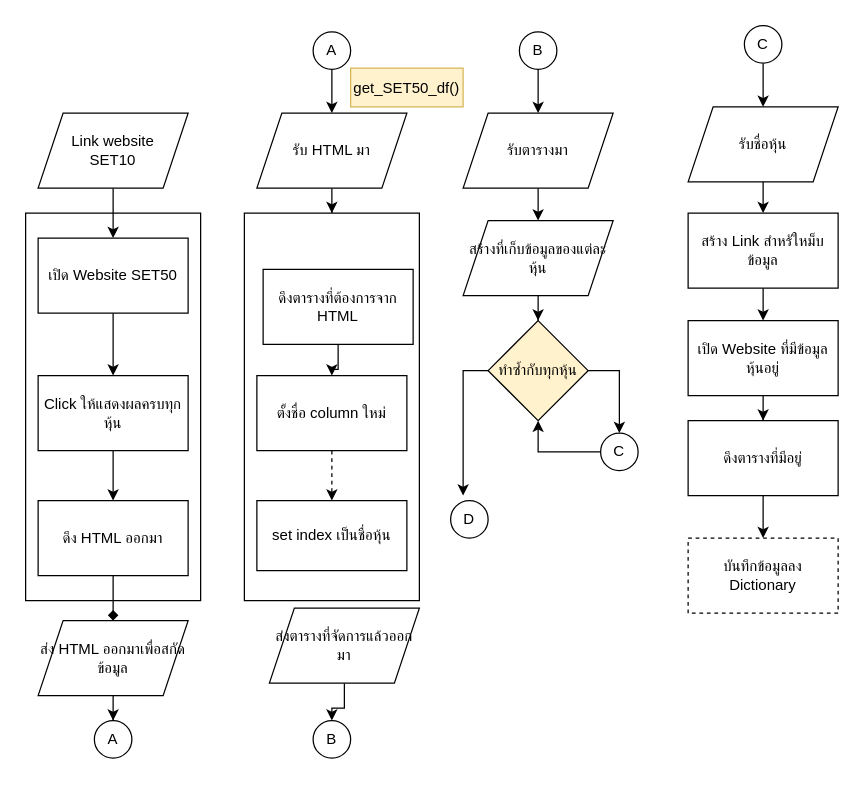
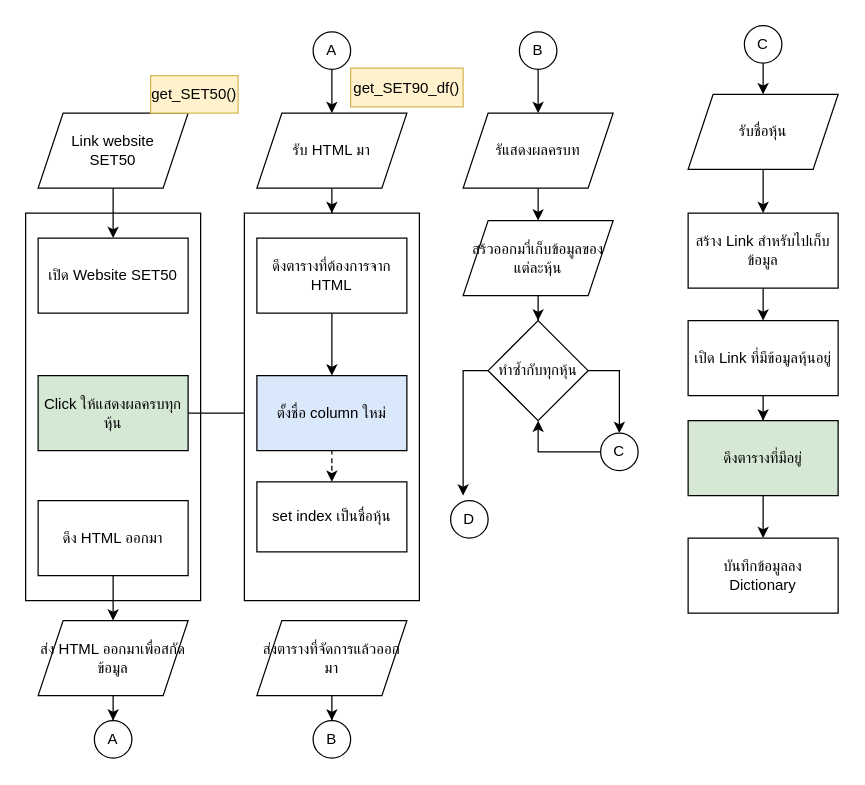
(407, 88) -> (407, 88)
none -> (194, 94)
(763, 144) -> (763, 132)
(113, 151) -> (113, 151)
(538, 151) -> (538, 151)
(763, 251) -> (763, 251)
(538, 258) -> (538, 258)
(338, 307) -> (332, 276)
(113, 340) -> none
(763, 358) -> (763, 358)
(538, 371) -> (538, 371)
(113, 413) -> (113, 413)
(332, 413) -> (332, 413)
(763, 458) -> (763, 458)
(113, 472) -> (216, 413)
(332, 536) -> (332, 517)
(763, 576) -> (763, 576)
(113, 610) -> (113, 611)
(344, 646) -> (332, 658)
